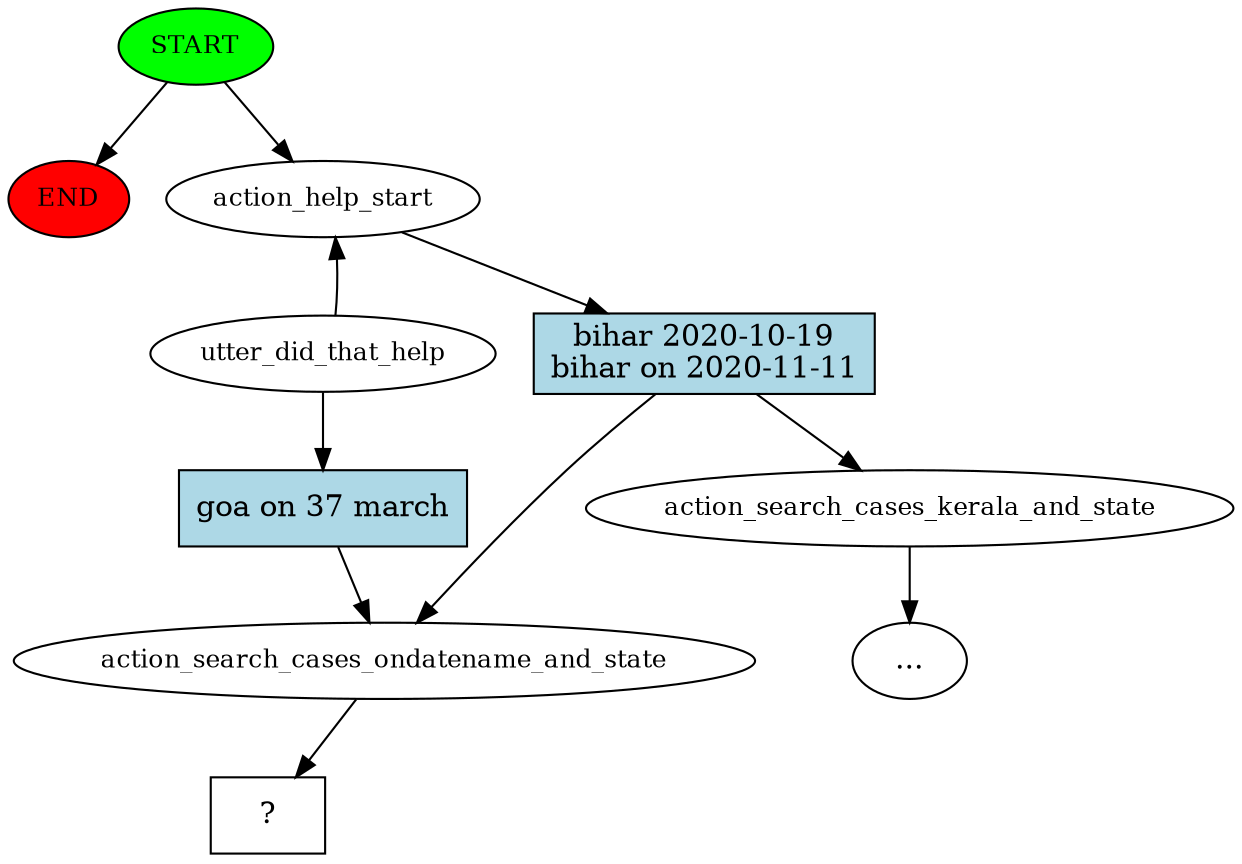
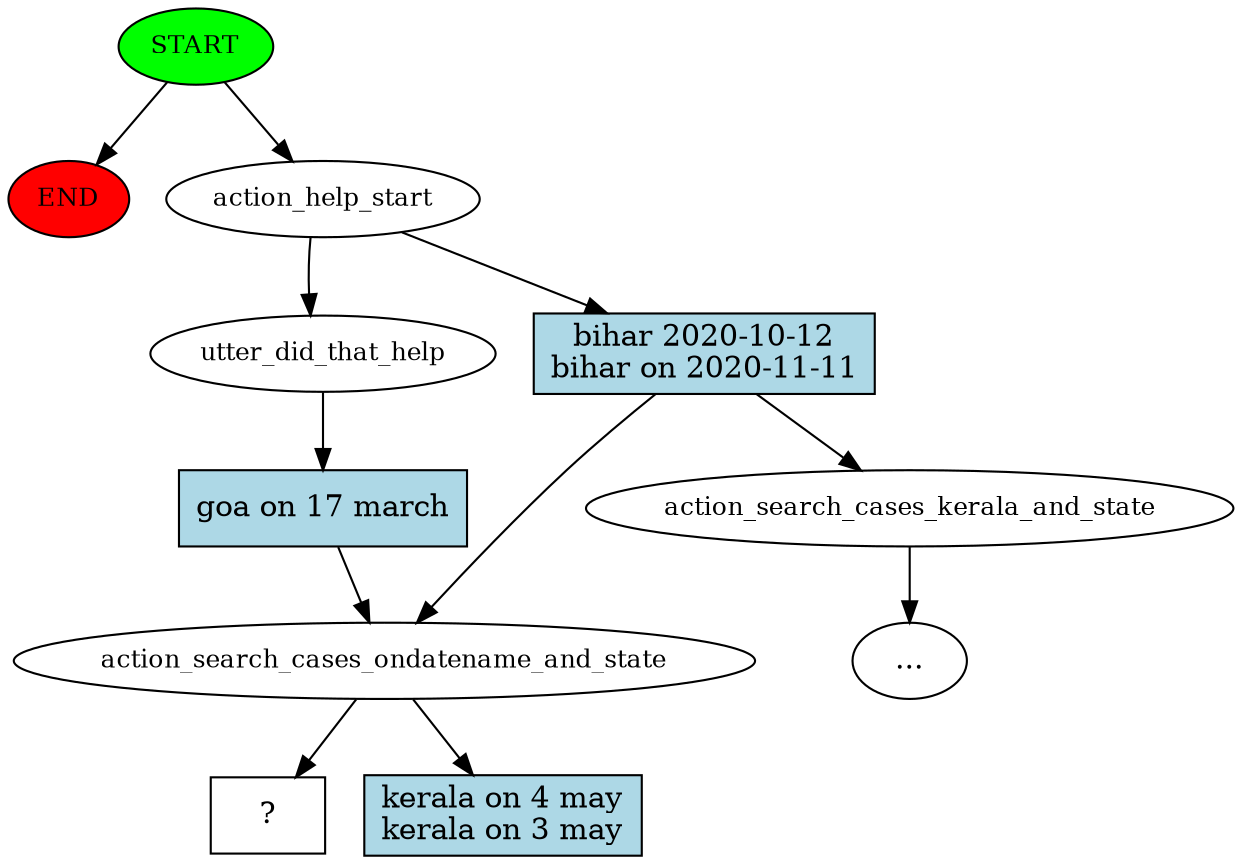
(337, 287) -> (309, 266)
(704, 354) -> (704, 354)
(323, 508) -> (323, 508)
none -> (503, 815)
